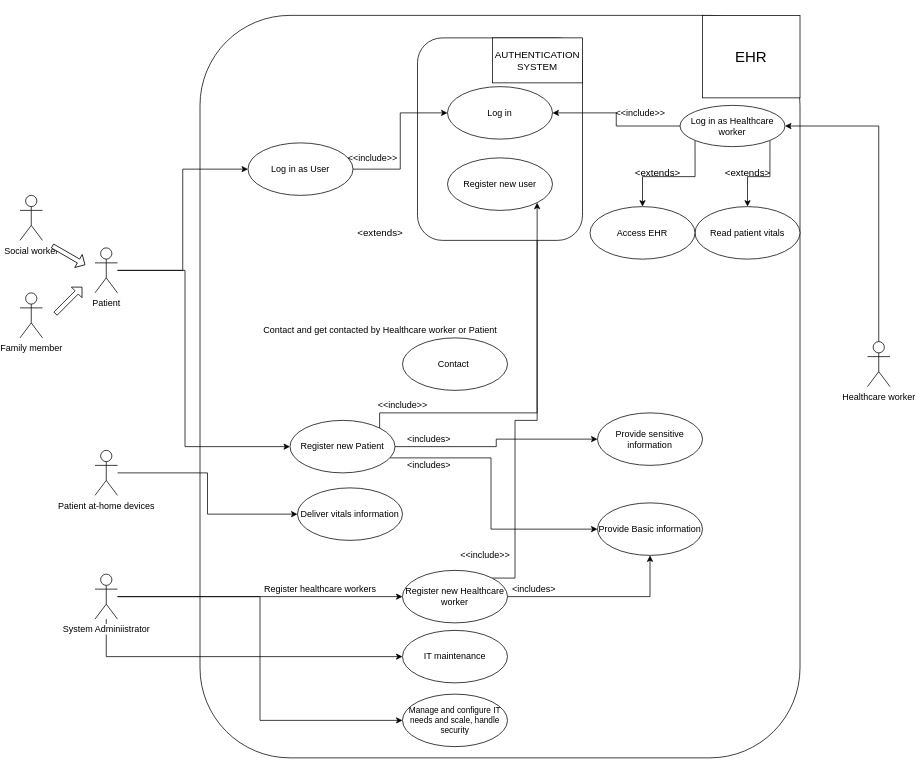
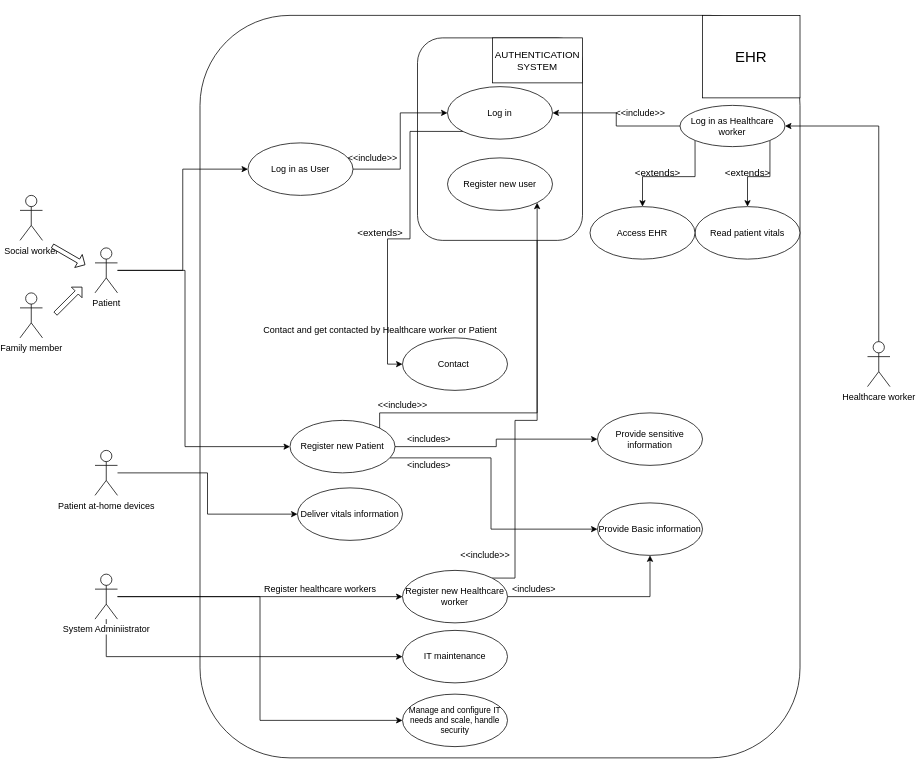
none -> (387, 305)
